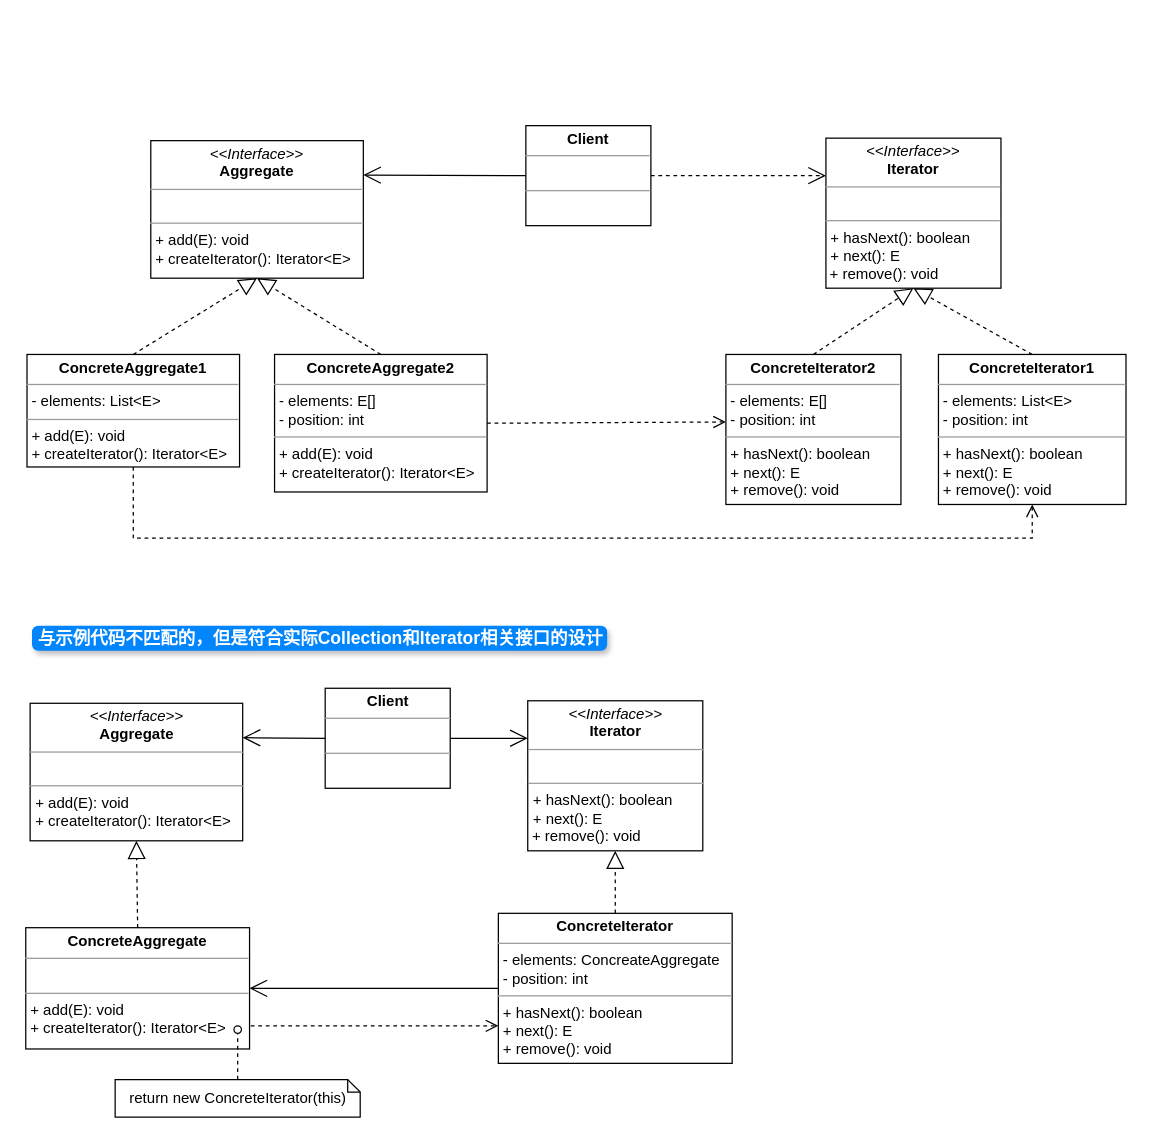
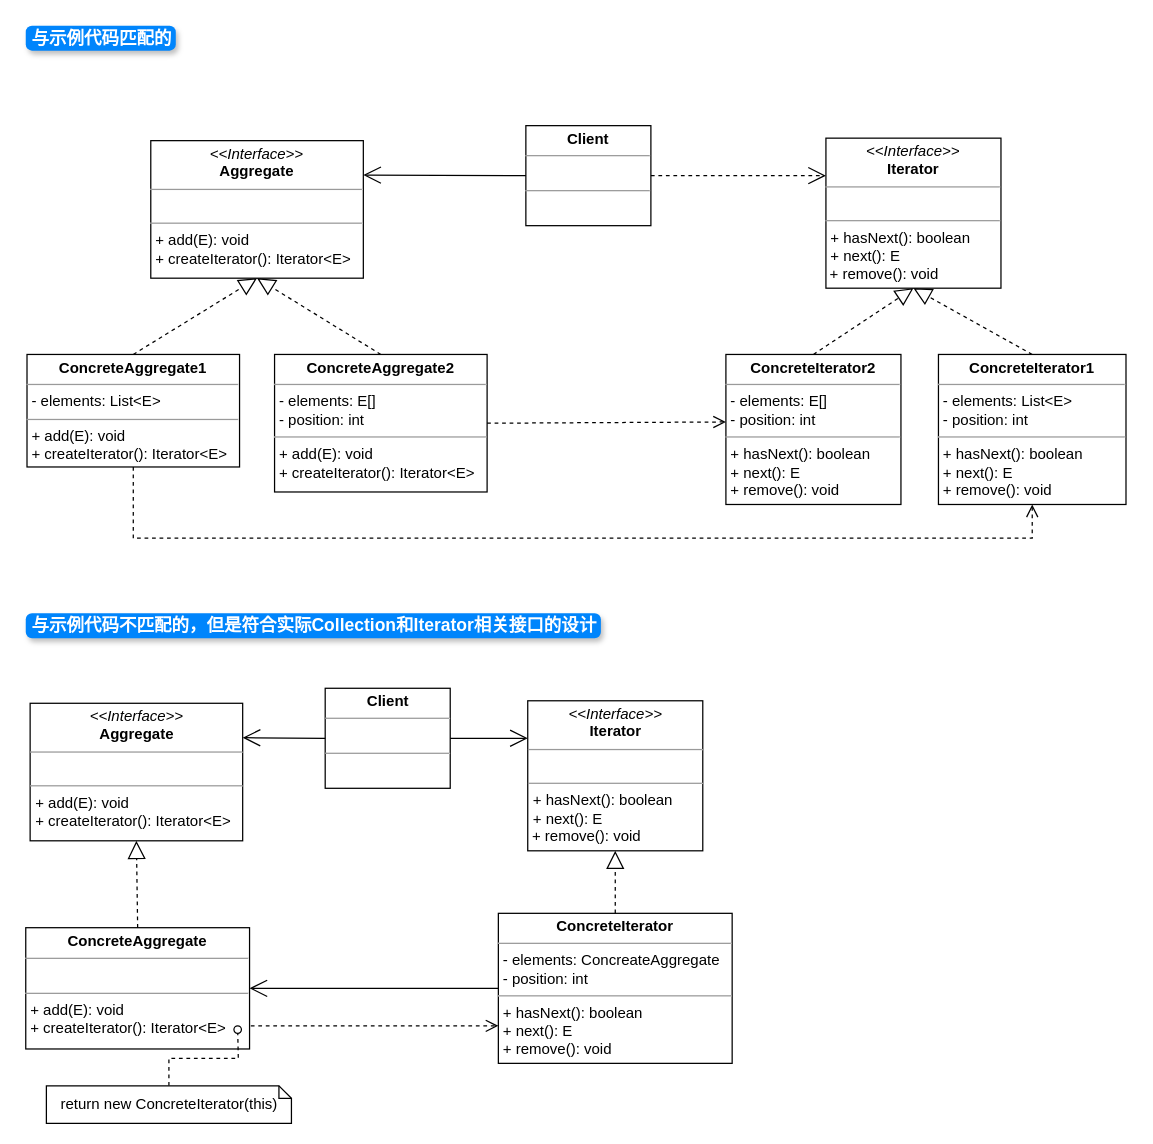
none -> (101, 38)
(319, 638) -> (313, 626)
(238, 1098) -> (169, 1104)
